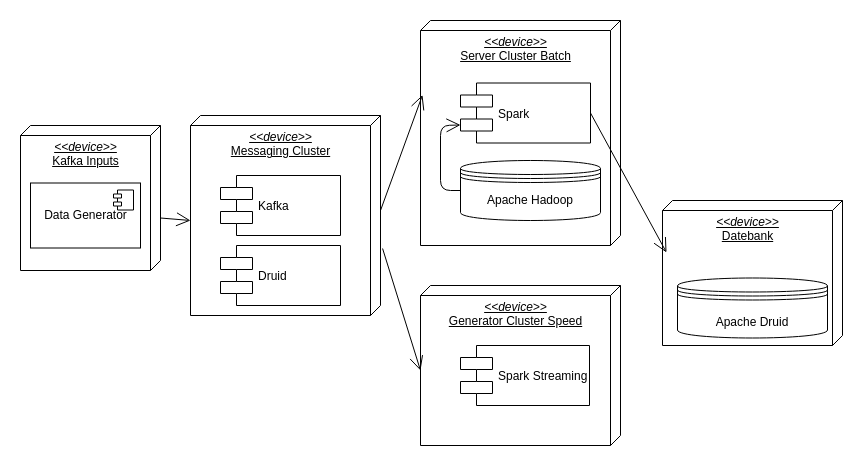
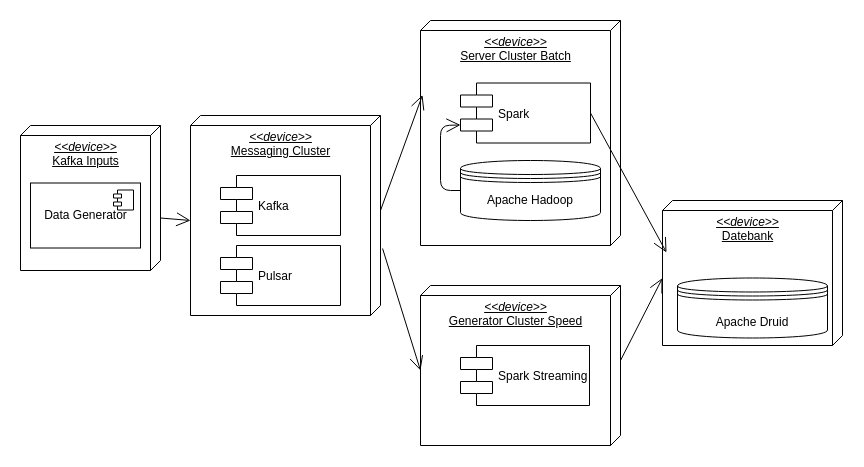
(273, 276) -> (277, 276)
(620, 361) -> (641, 320)
